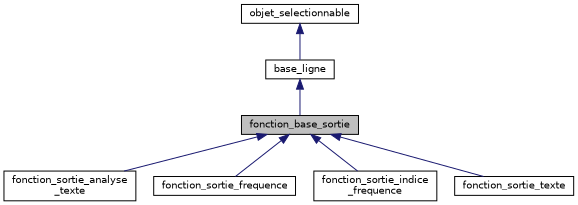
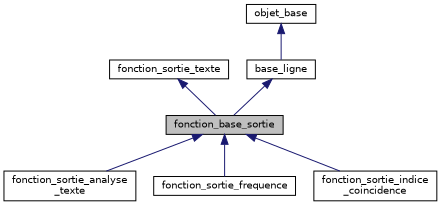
(300, 14) -> (281, 14)
(412, 157) -> (200, 101)
(375, 186) -> (375, 186)
